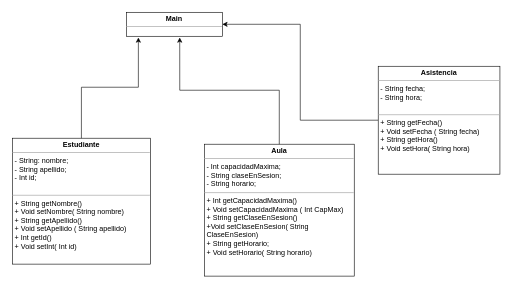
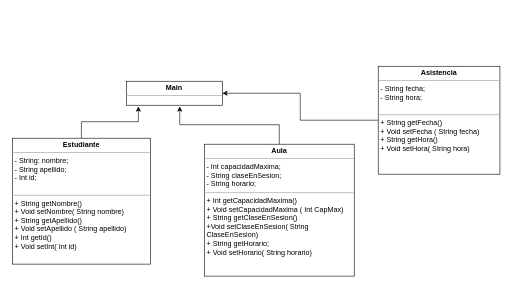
(174, 24) -> (174, 93)
